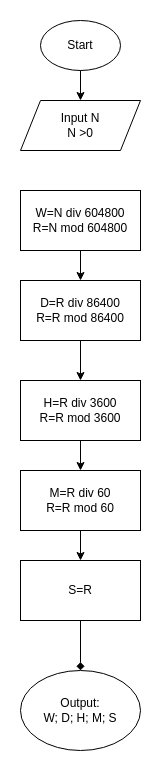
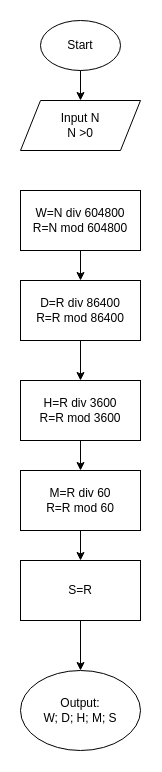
(81, 662) -> (81, 662)
